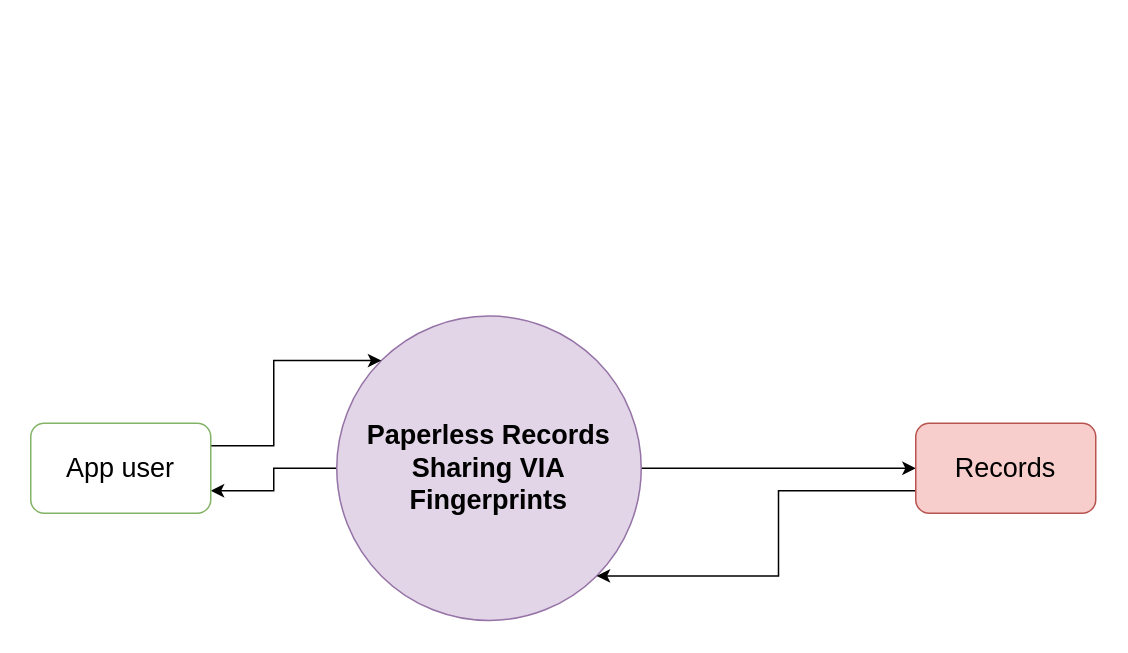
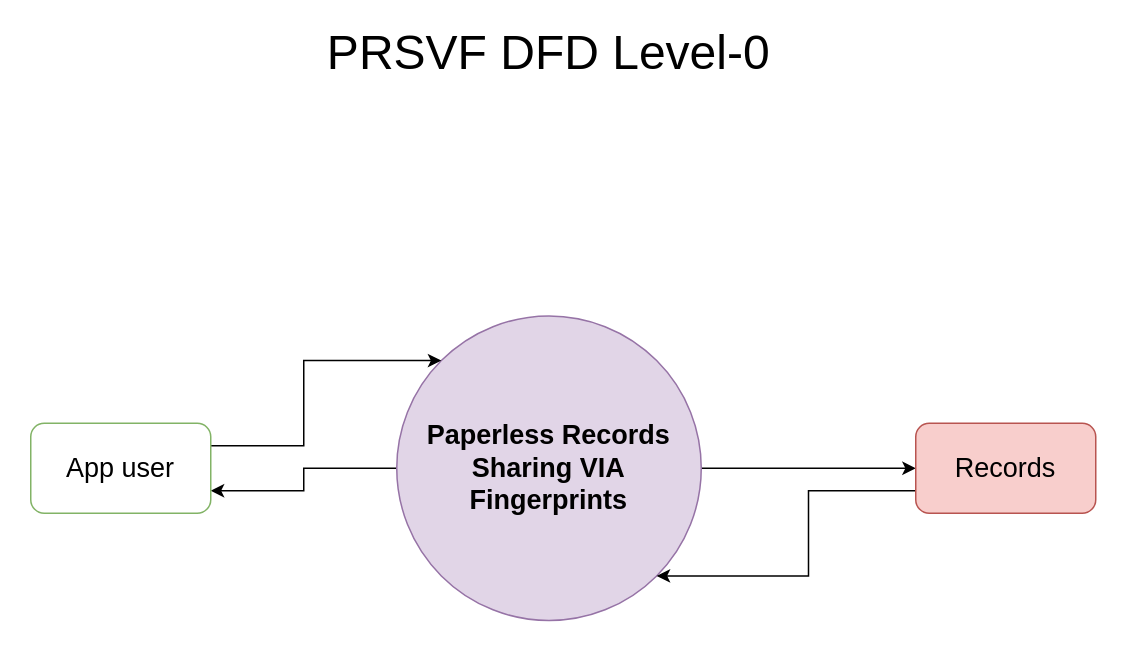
none -> (548, 53)
(489, 468) -> (549, 468)
